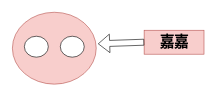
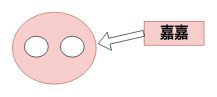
(174, 42) -> (174, 33)
